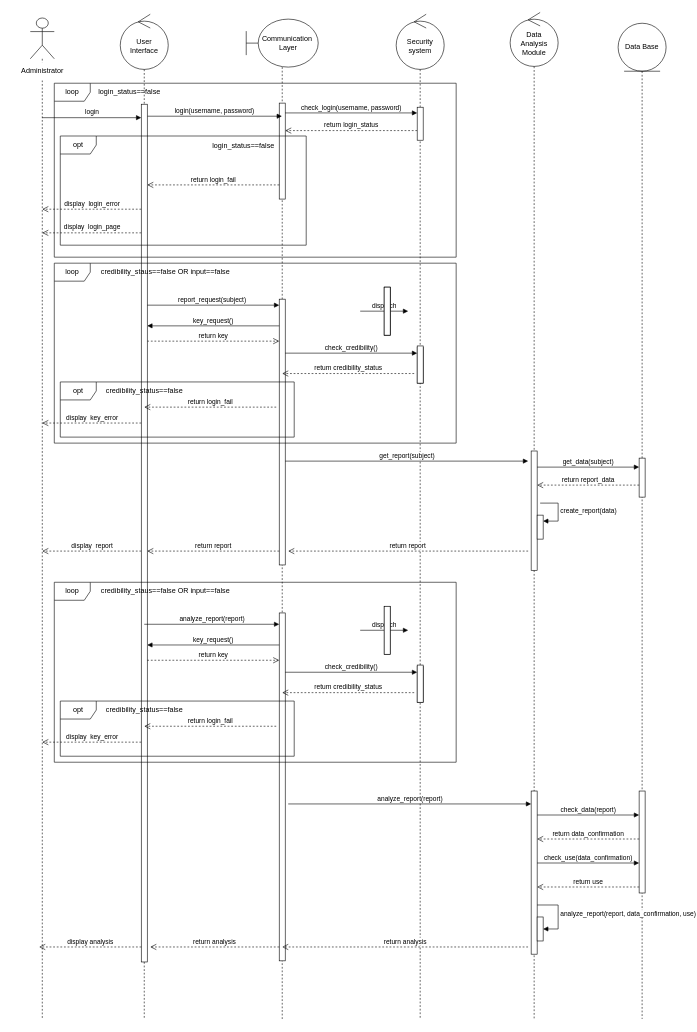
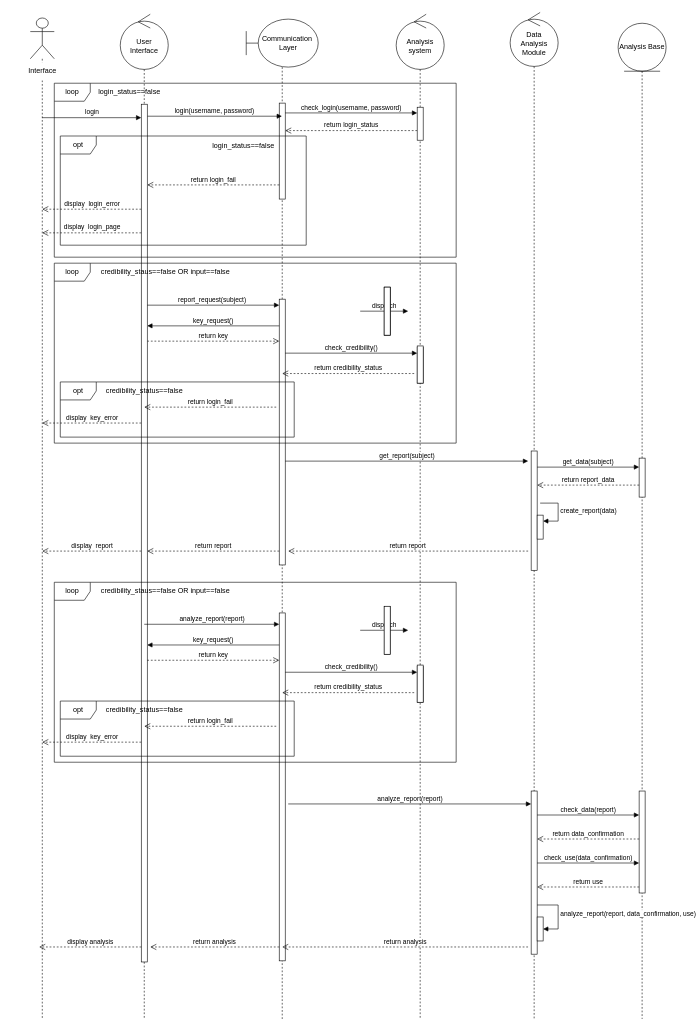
(420, 42) -> (420, 42)
(642, 47) -> (642, 47)
(43, 71) -> (43, 71)
